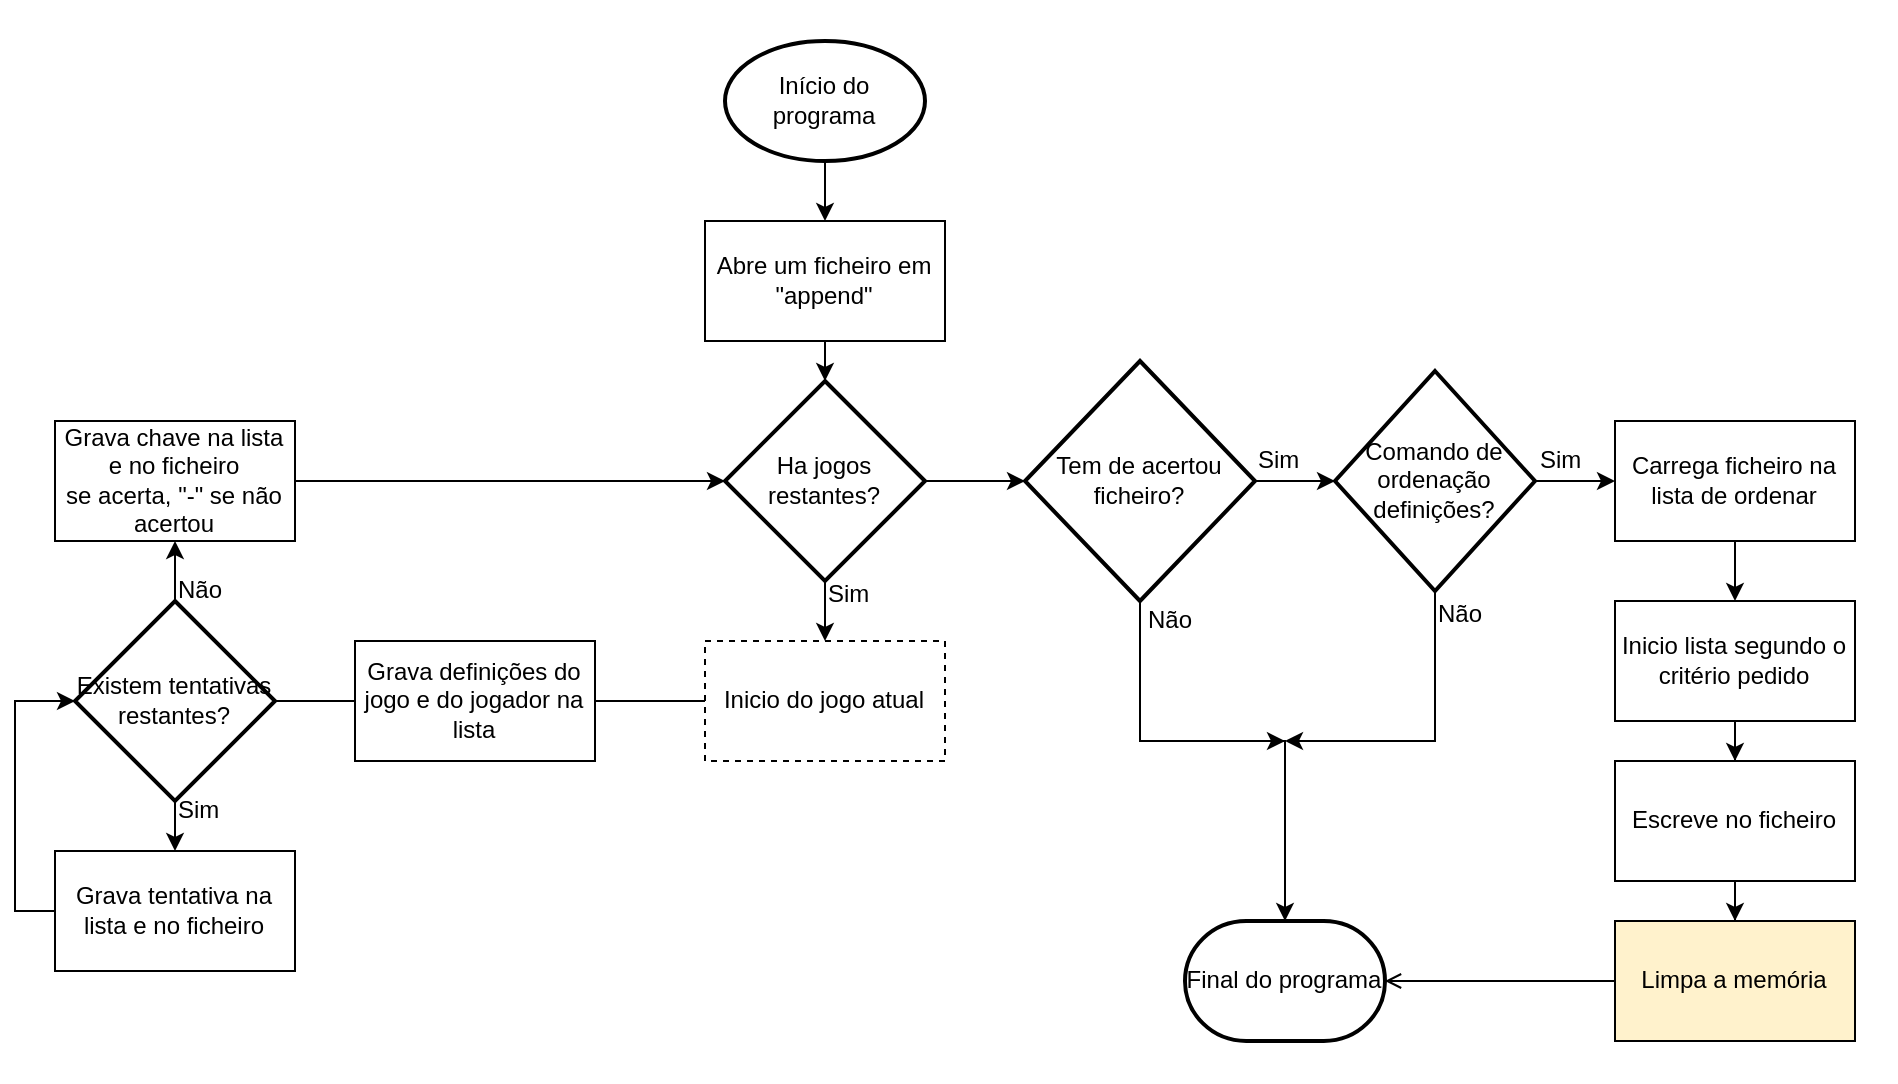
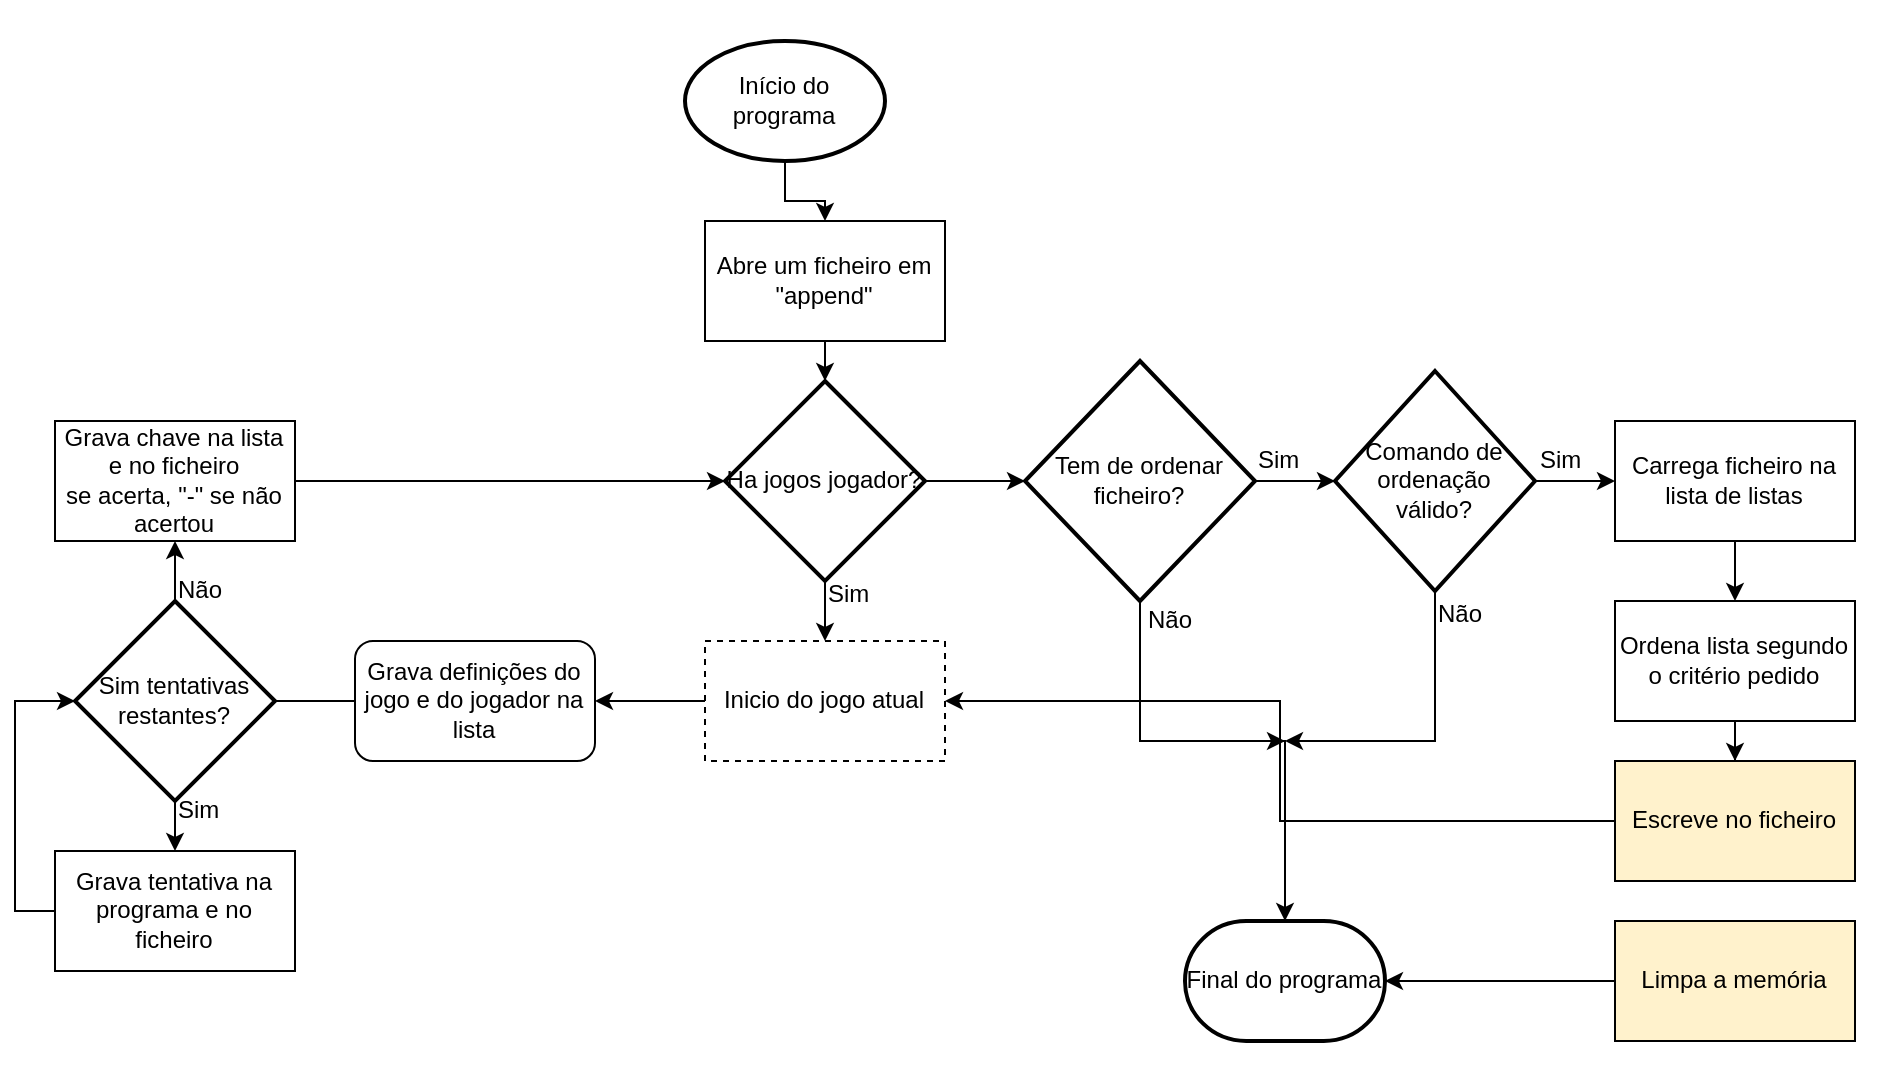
(825, 101) -> (785, 101)
(825, 481) -> (825, 481)
(1140, 481) -> (1140, 481)
(1435, 481) -> (1435, 481)
(1735, 481) -> (1735, 481)
(1735, 661) -> (1735, 661)
(175, 701) -> (175, 701)
(475, 701) -> (475, 701)
(604, 701) -> (610, 701)
(1735, 821) -> (1735, 821)
(1735, 908) -> (1280, 768)
(175, 911) -> (175, 911)
(1396, 981) -> (1400, 981)
